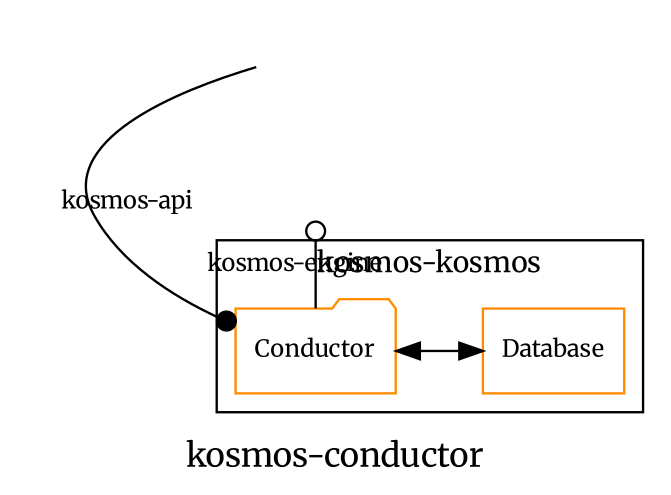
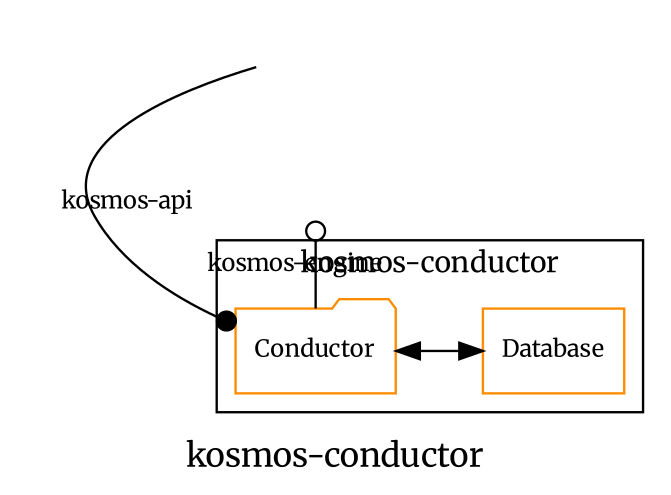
(430, 265) -> (430, 265)
